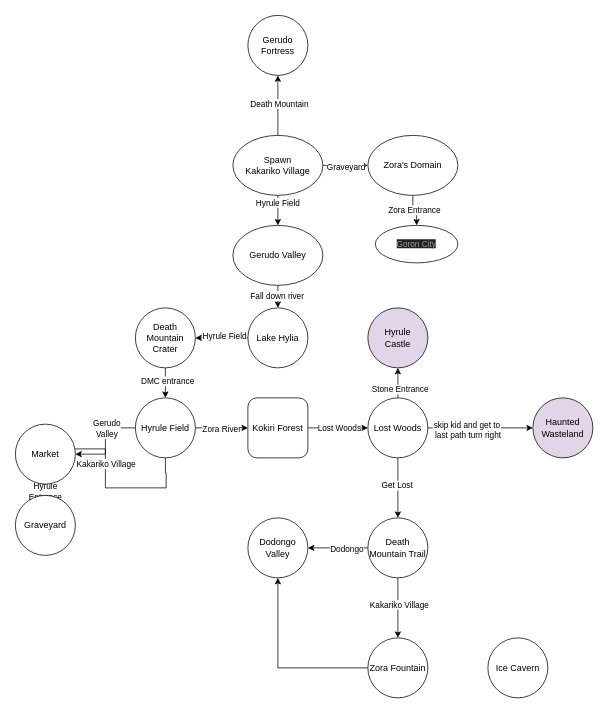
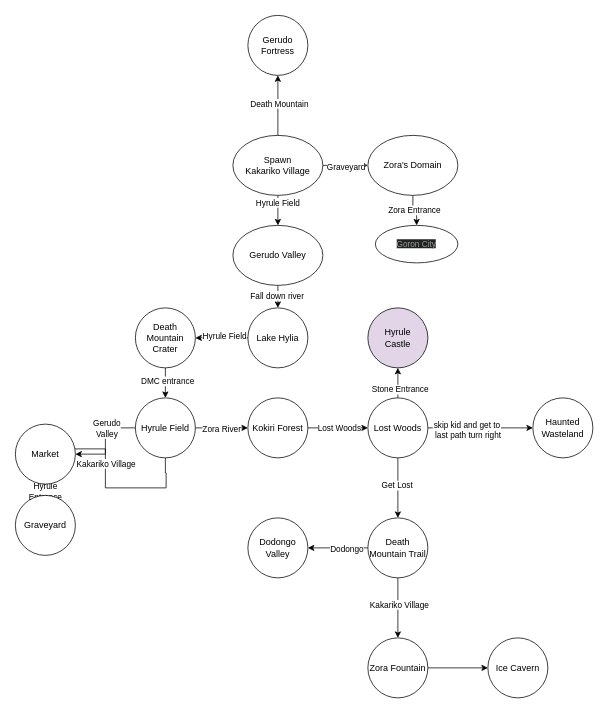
(278, 428) -> (278, 428)
(563, 428) -> (563, 428)
(278, 668) -> (481, 668)
